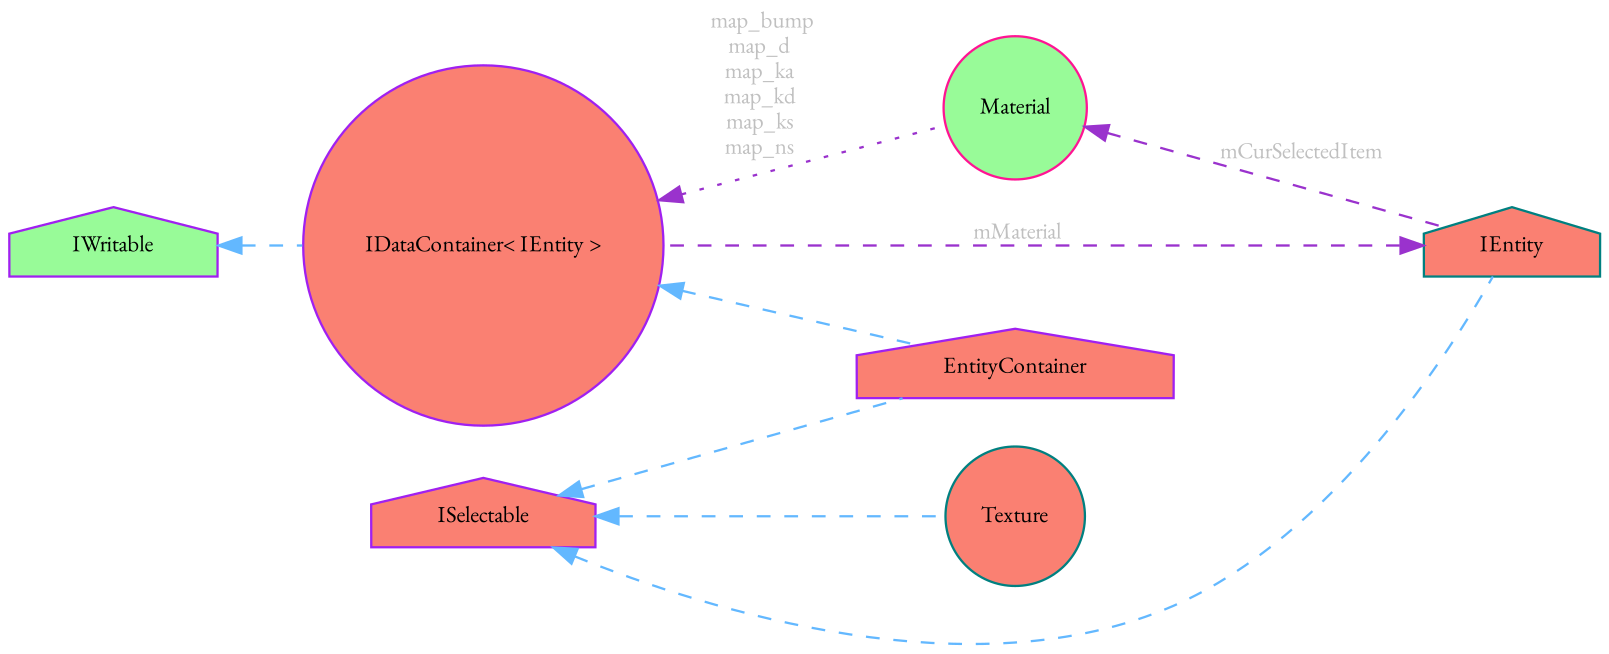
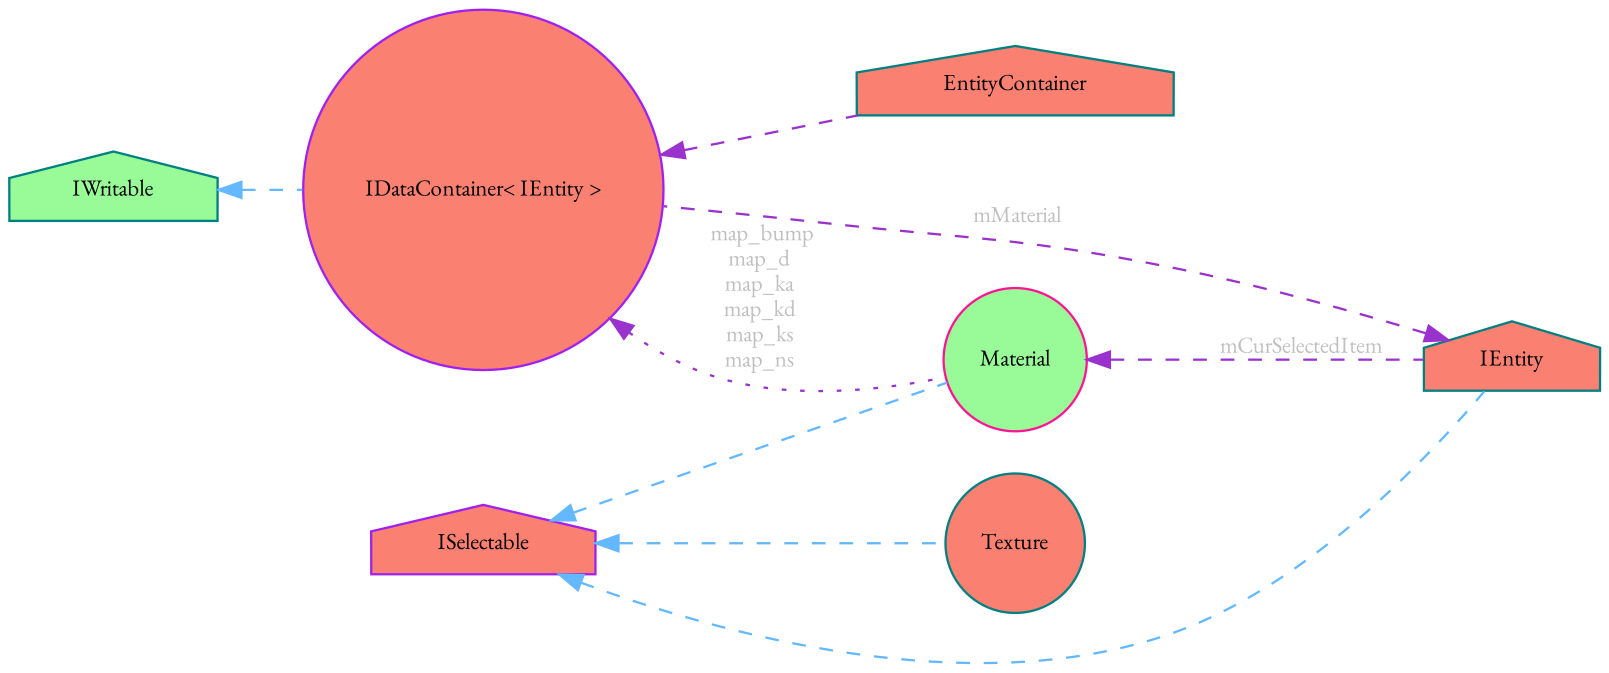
(113, 246) -> (113, 190)
(800, 318) -> (771, 133)
(1015, 367) -> (1015, 84)
(742, 444) -> (760, 448)
